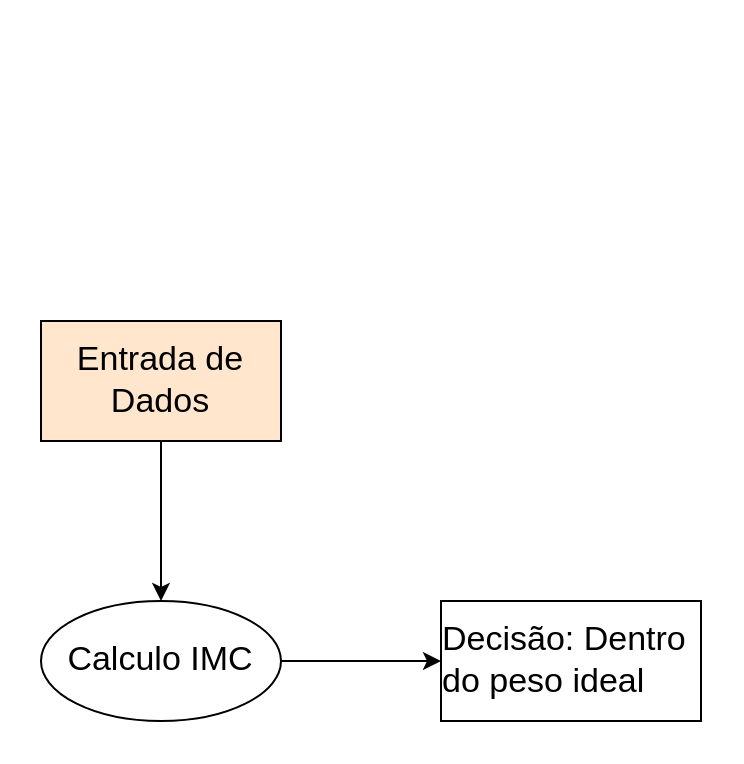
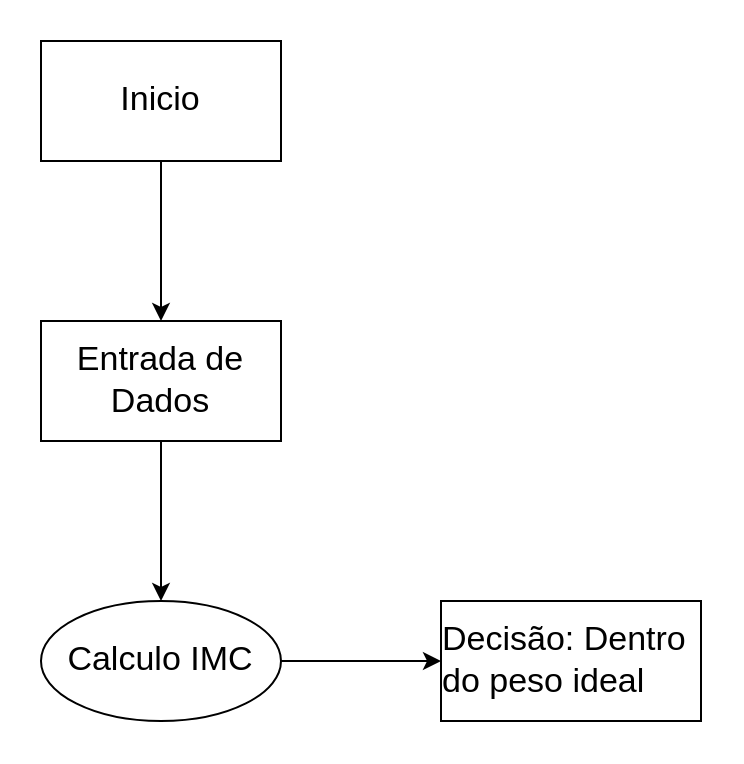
none -> (161, 101)
none -> (161, 234)
(161, 381) -> (161, 381)
